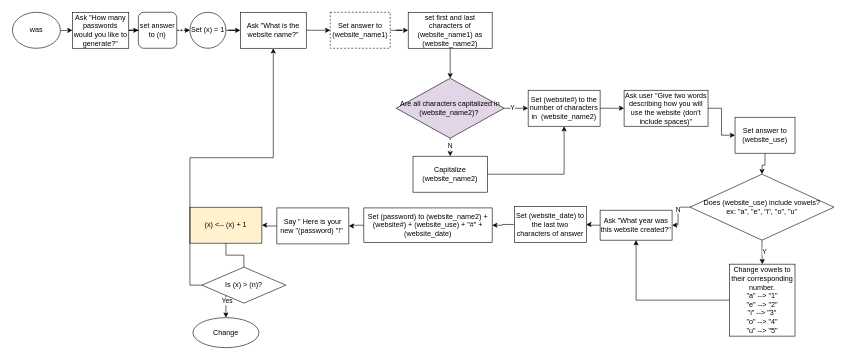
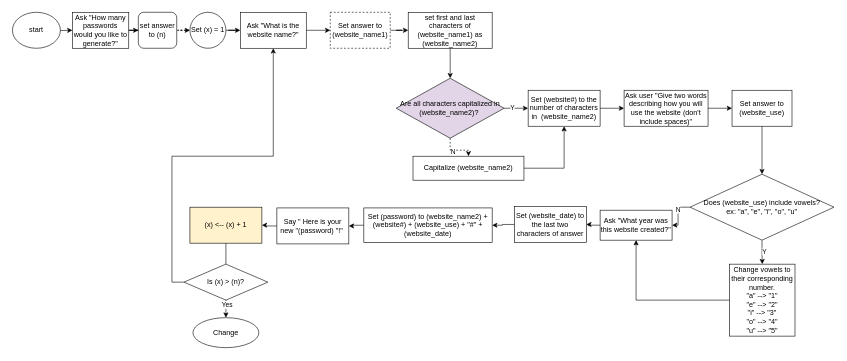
(36, 30) -> (36, 30)
(765, 135) -> (762, 108)
(450, 174) -> (469, 168)
(244, 285) -> (226, 282)
